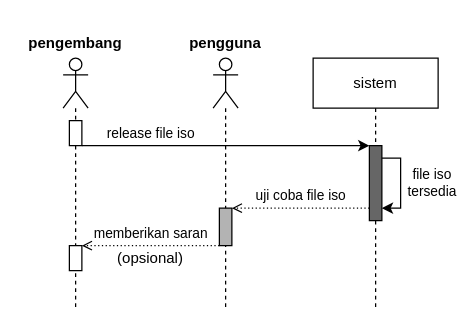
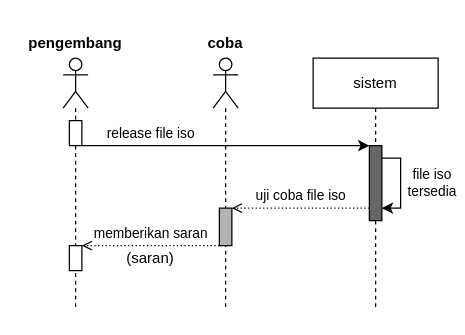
(225, 43) -> (225, 43)
(151, 258) -> (151, 258)
